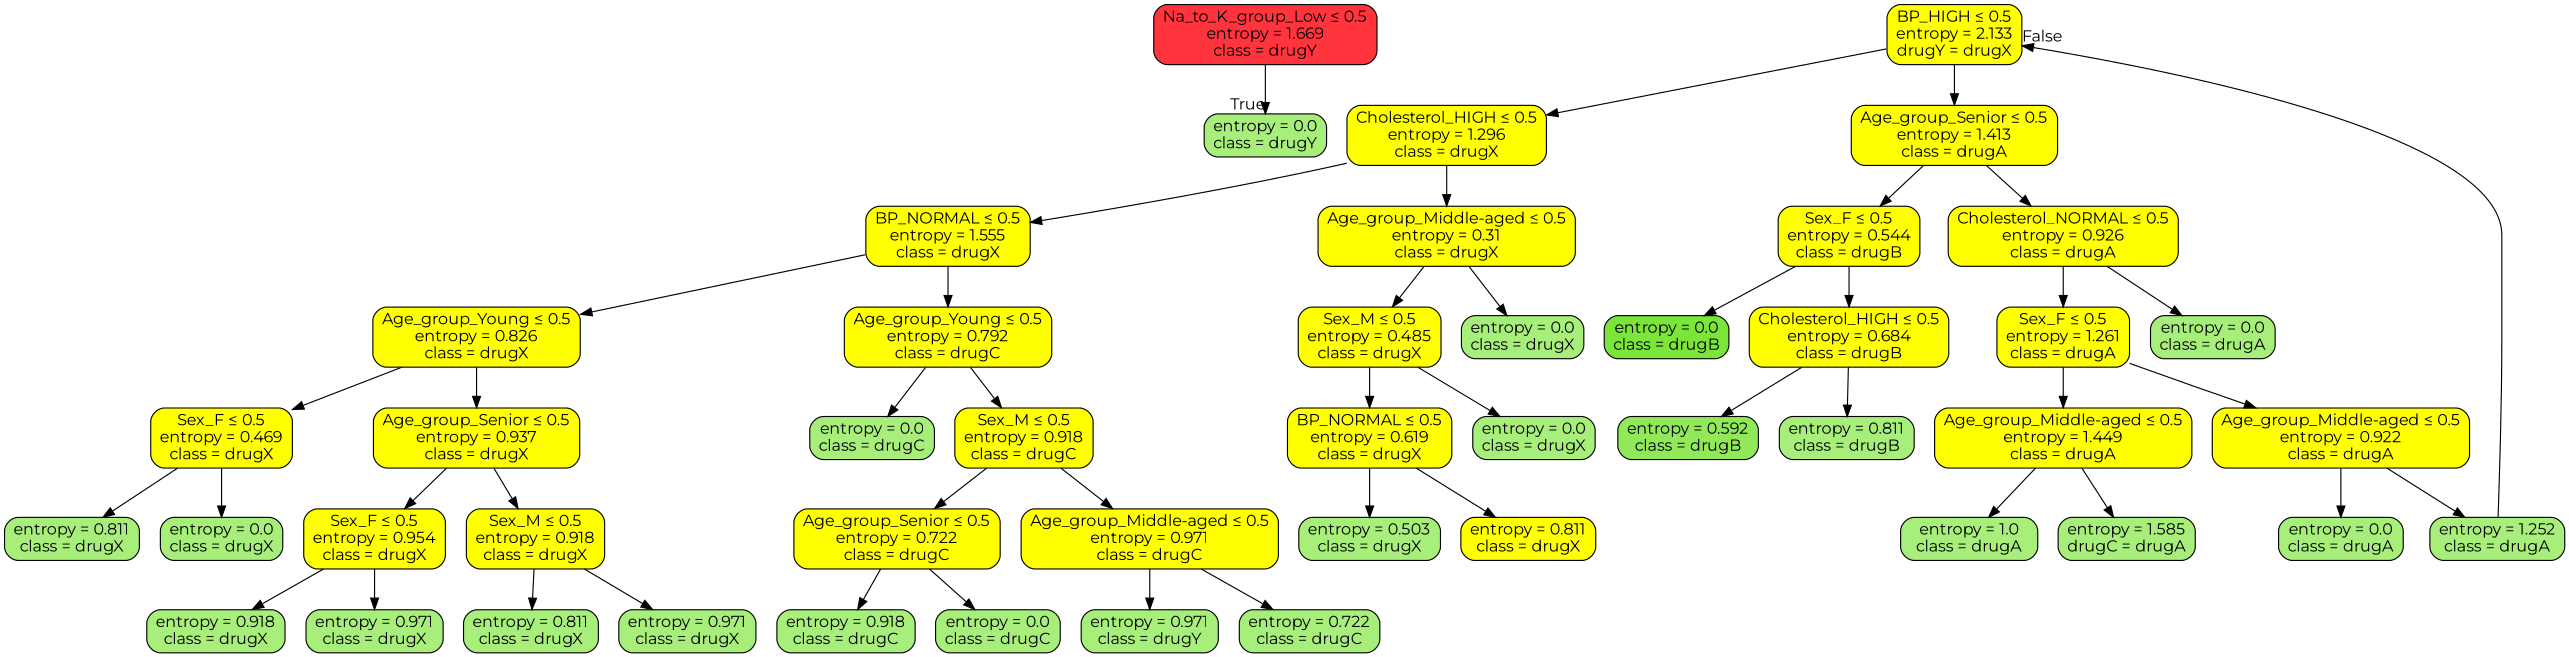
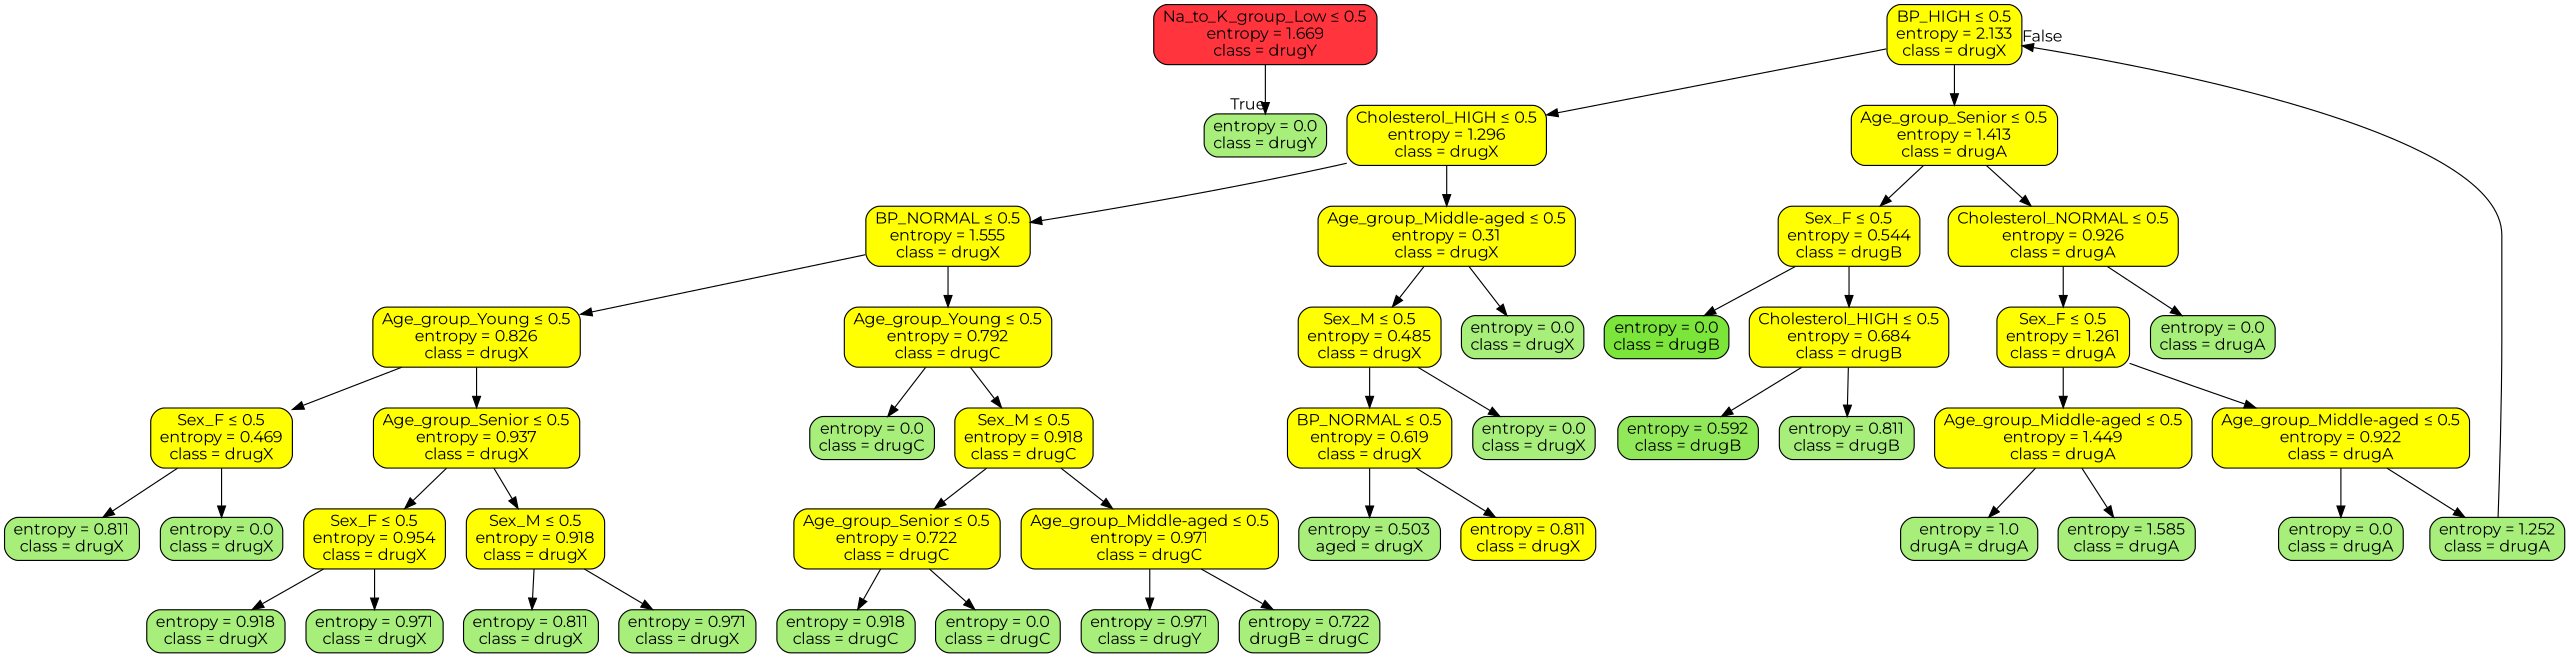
(1954, 51) -> (1954, 51)
(1370, 547) -> (1370, 547)
(1969, 547) -> (1969, 547)
(2127, 547) -> (2127, 547)
(1310, 639) -> (1310, 639)
